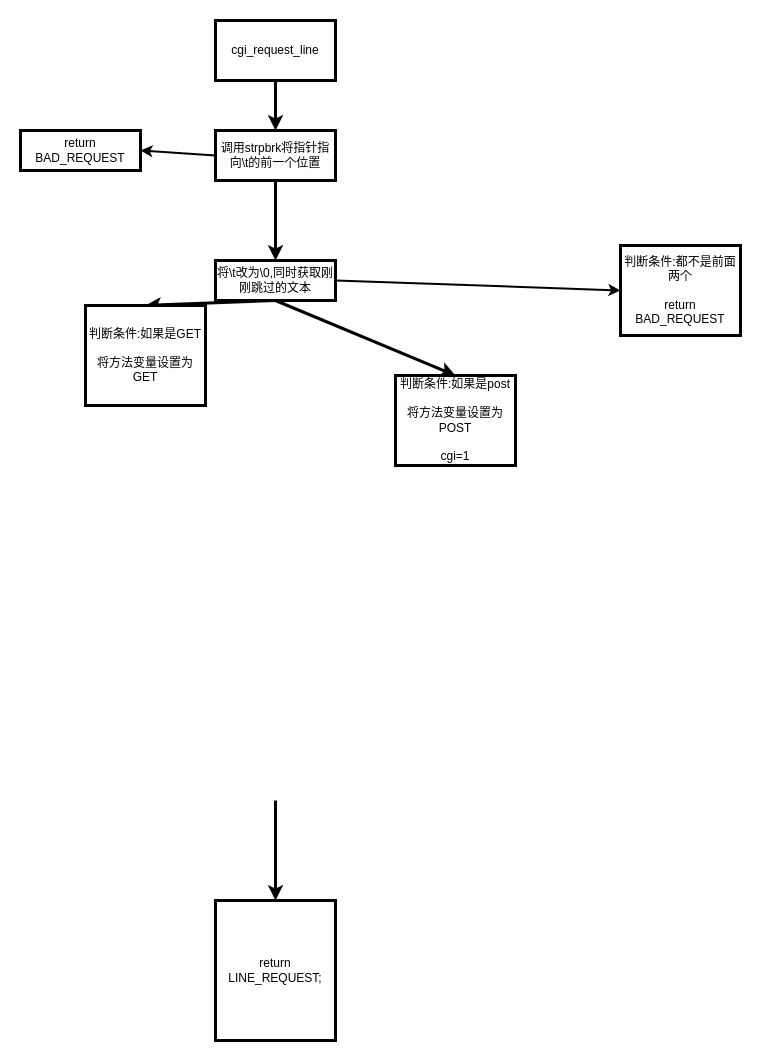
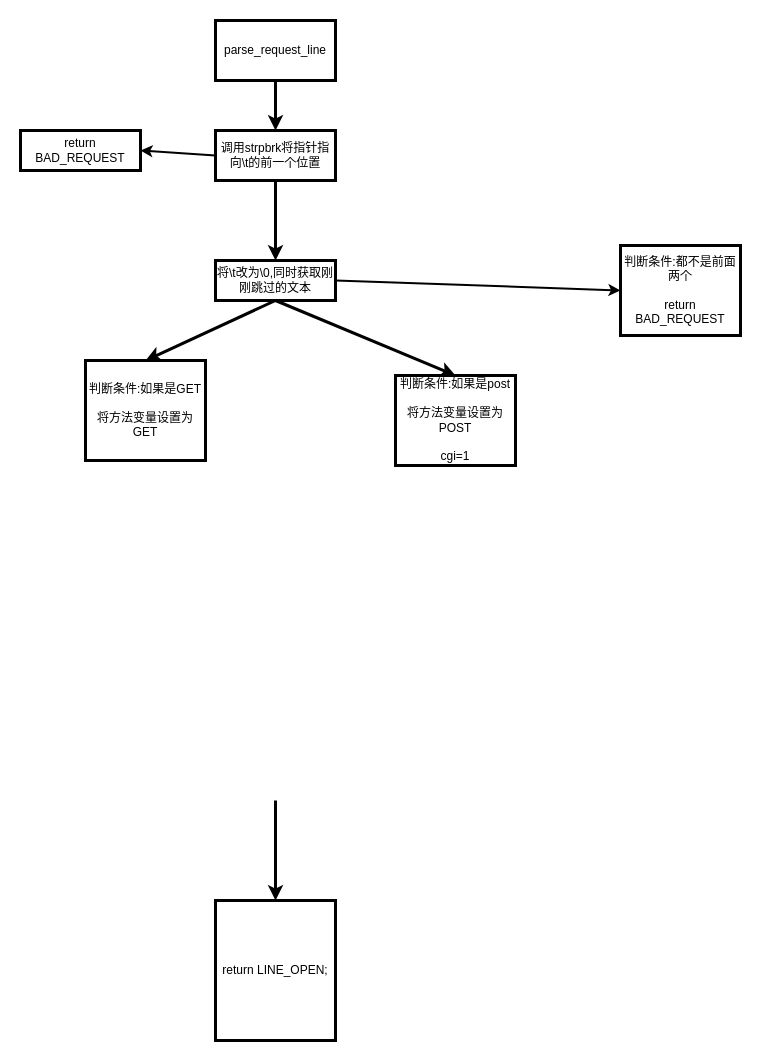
(276, 51) -> (276, 51)
(146, 356) -> (146, 411)
(276, 971) -> (276, 971)
